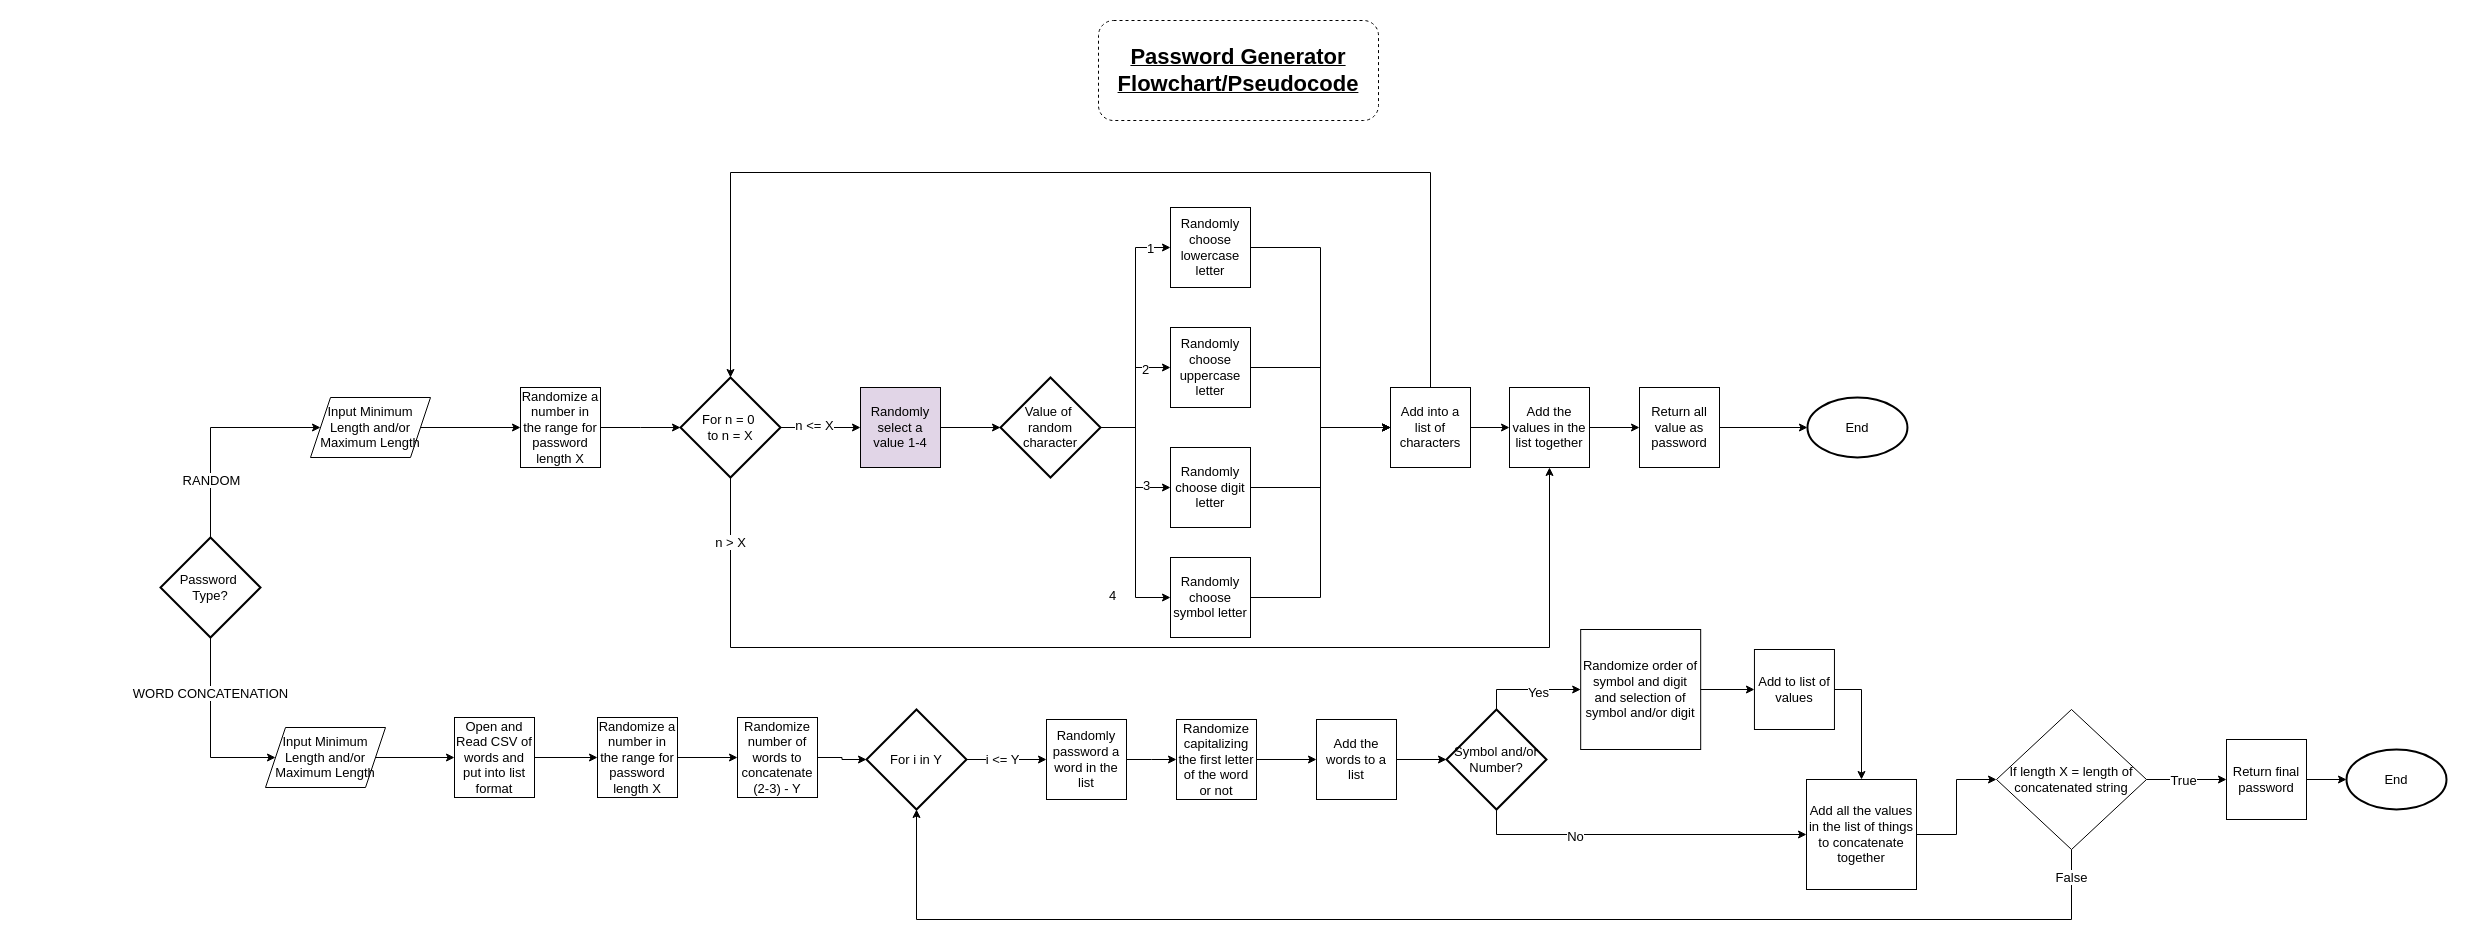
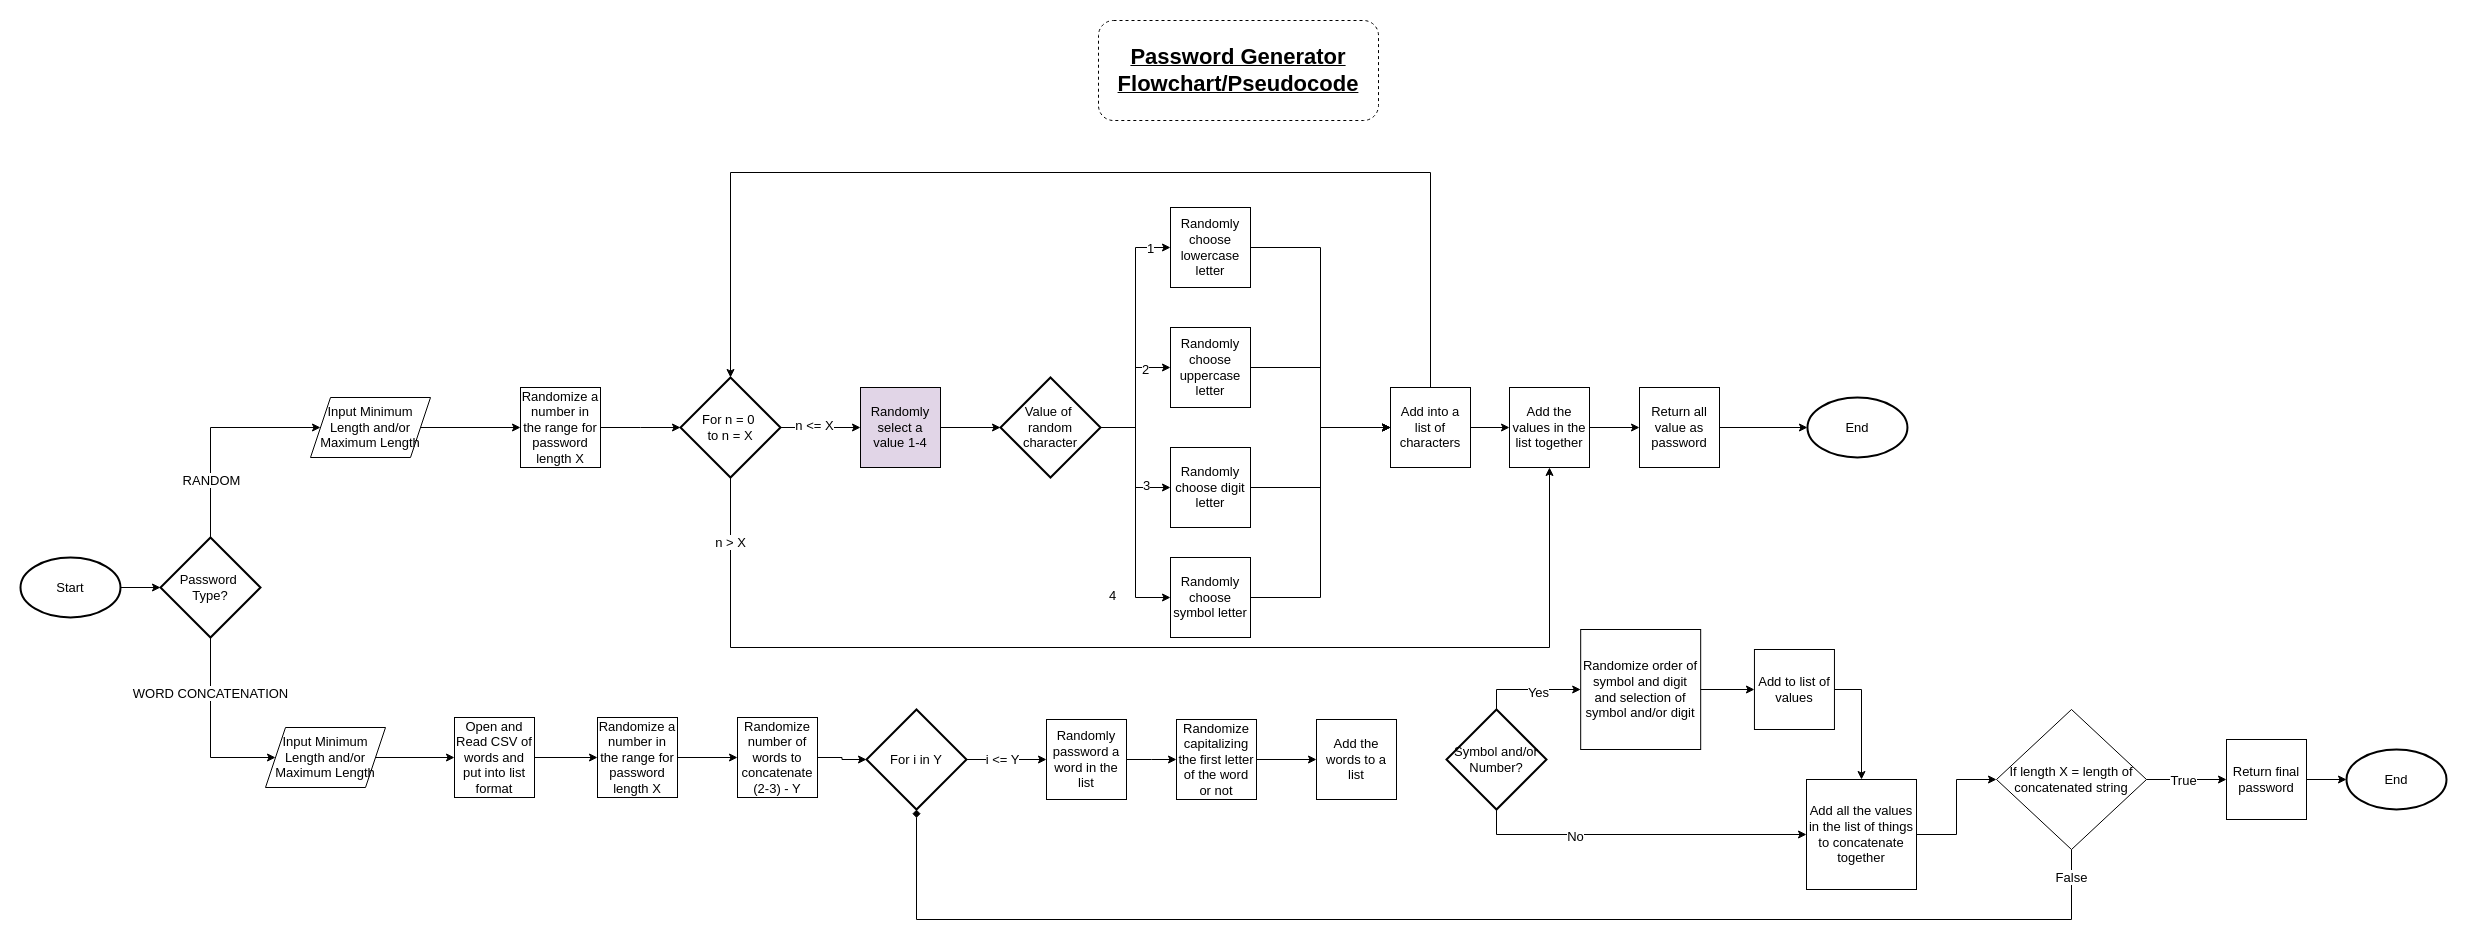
none -> (71, 588)
none -> (137, 588)
(1418, 760) -> none
(917, 817) -> (917, 818)
